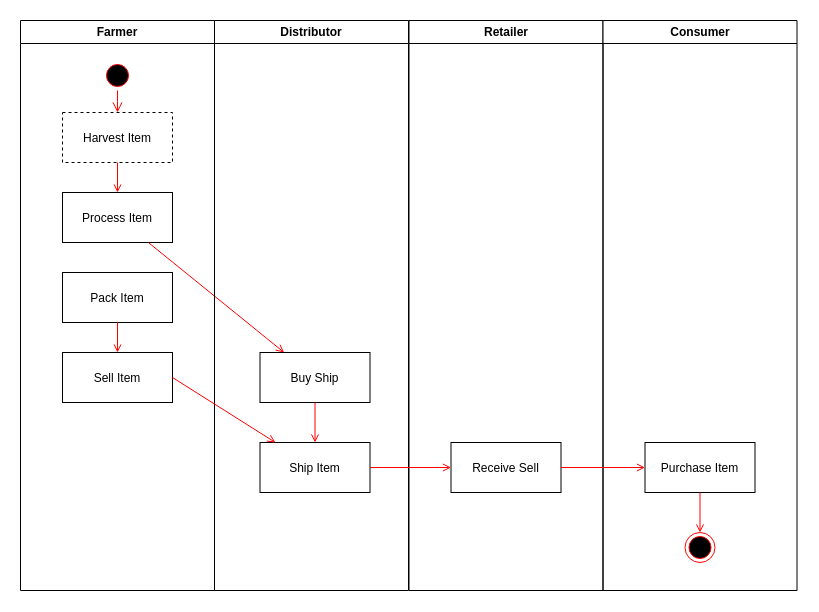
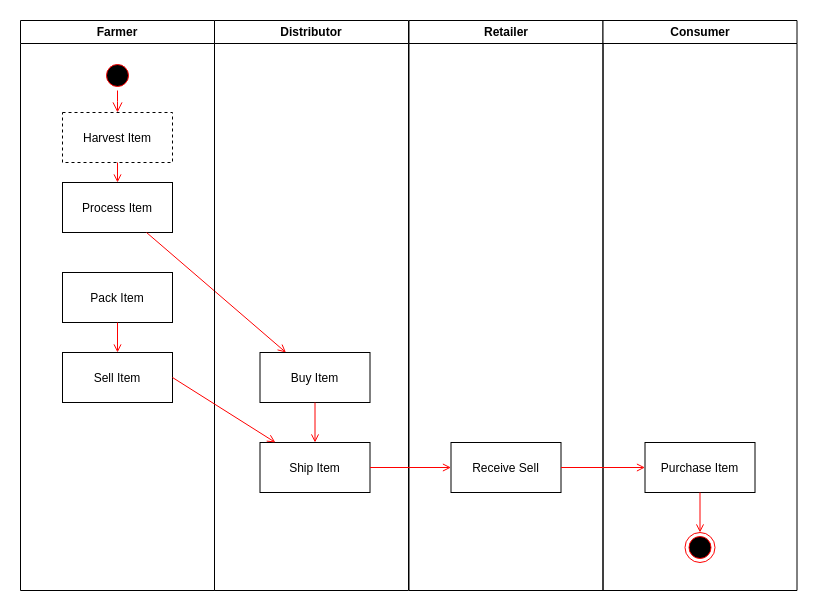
(118, 218) -> (118, 208)
(315, 378) -> (315, 378)
